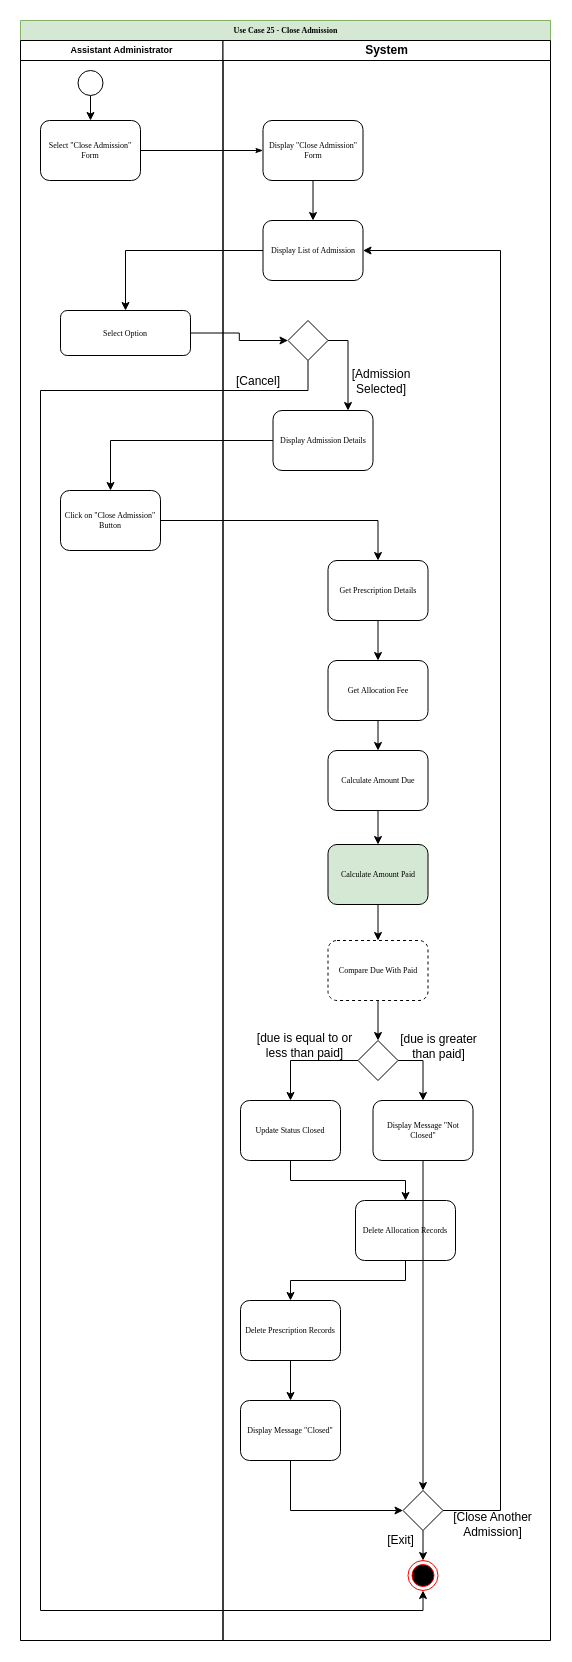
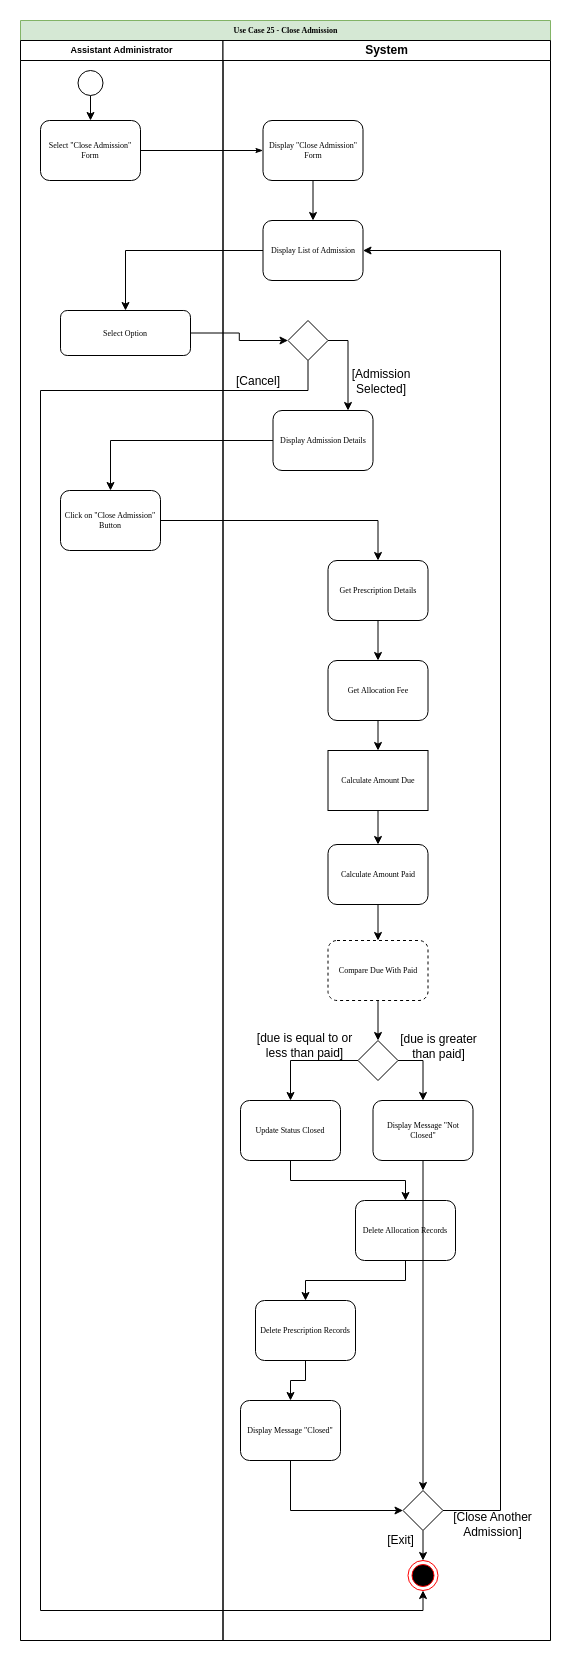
(378, 781) -> (378, 781)
(378, 875) -> (378, 875)
(291, 1331) -> (306, 1331)
